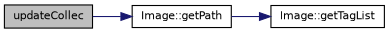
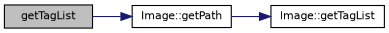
(48, 17) -> (48, 17)
